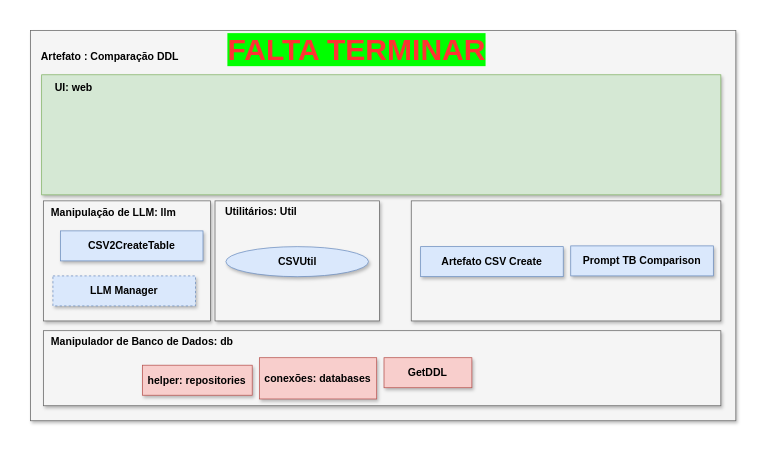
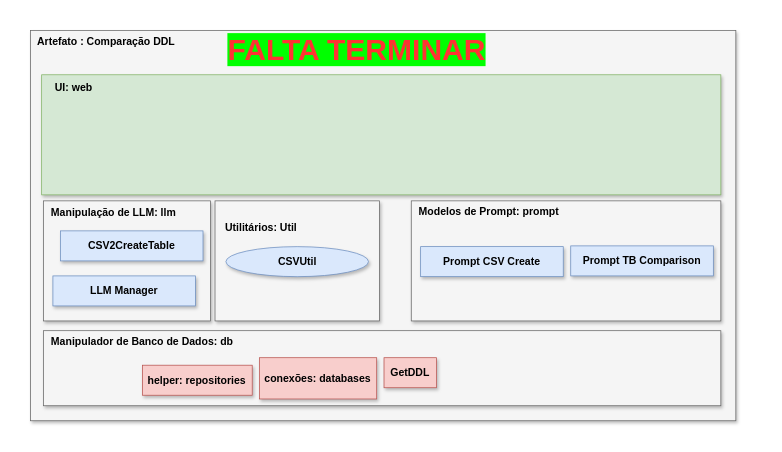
(109, 57) -> (105, 42)
(297, 212) -> (297, 227)
none -> (510, 212)
(492, 261) -> (492, 261)
(124, 291) -> (124, 291)
(428, 372) -> (410, 372)
